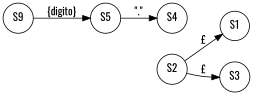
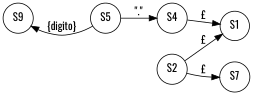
(58, 18) -> (66, 35)
none -> (200, 22)
(235, 77) -> (235, 77)
